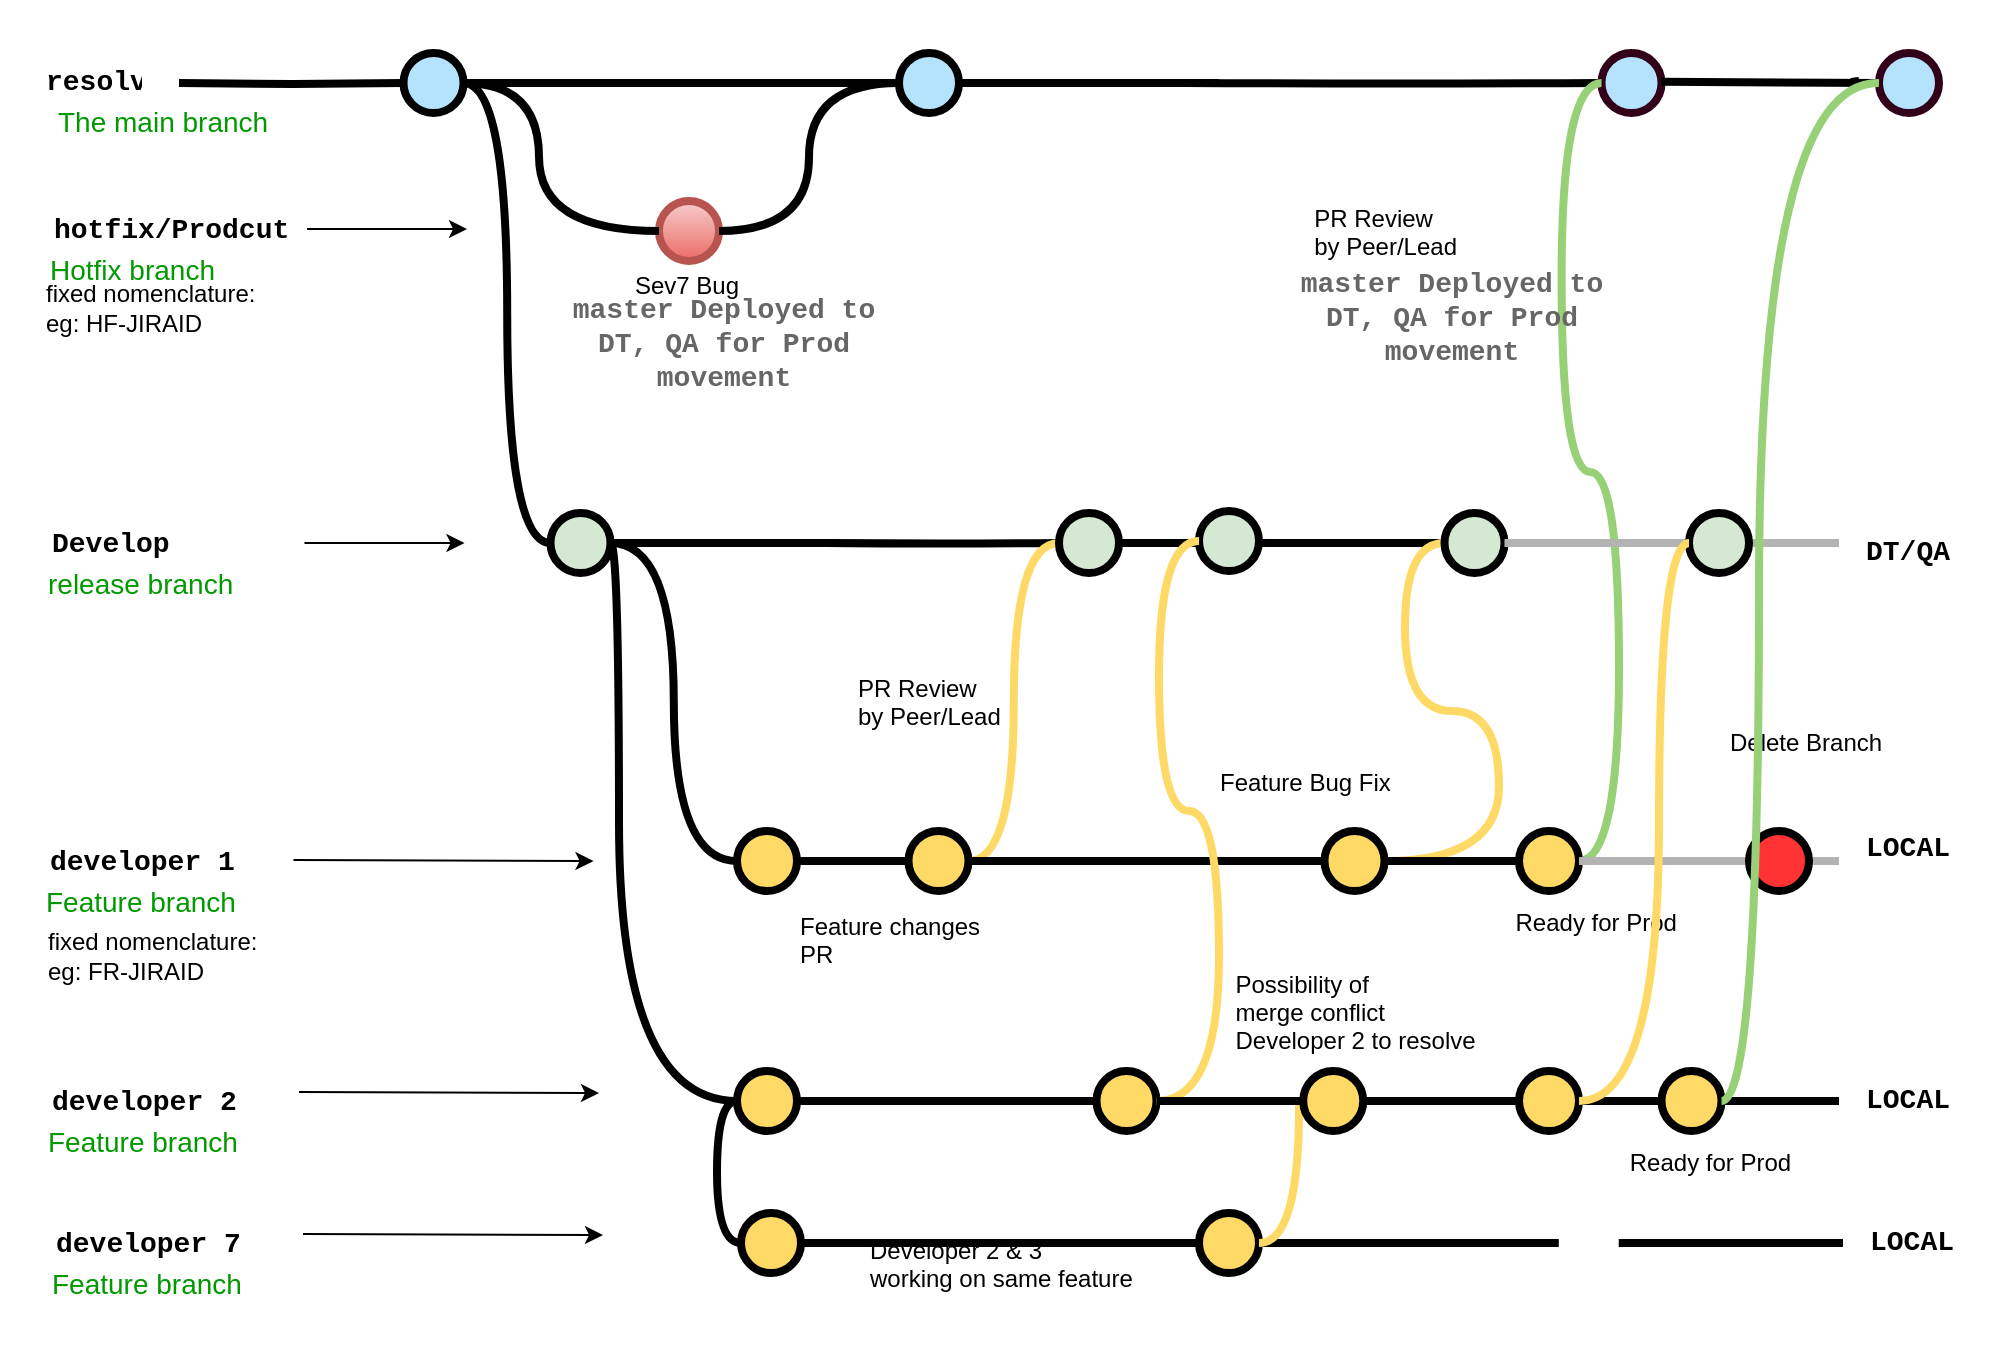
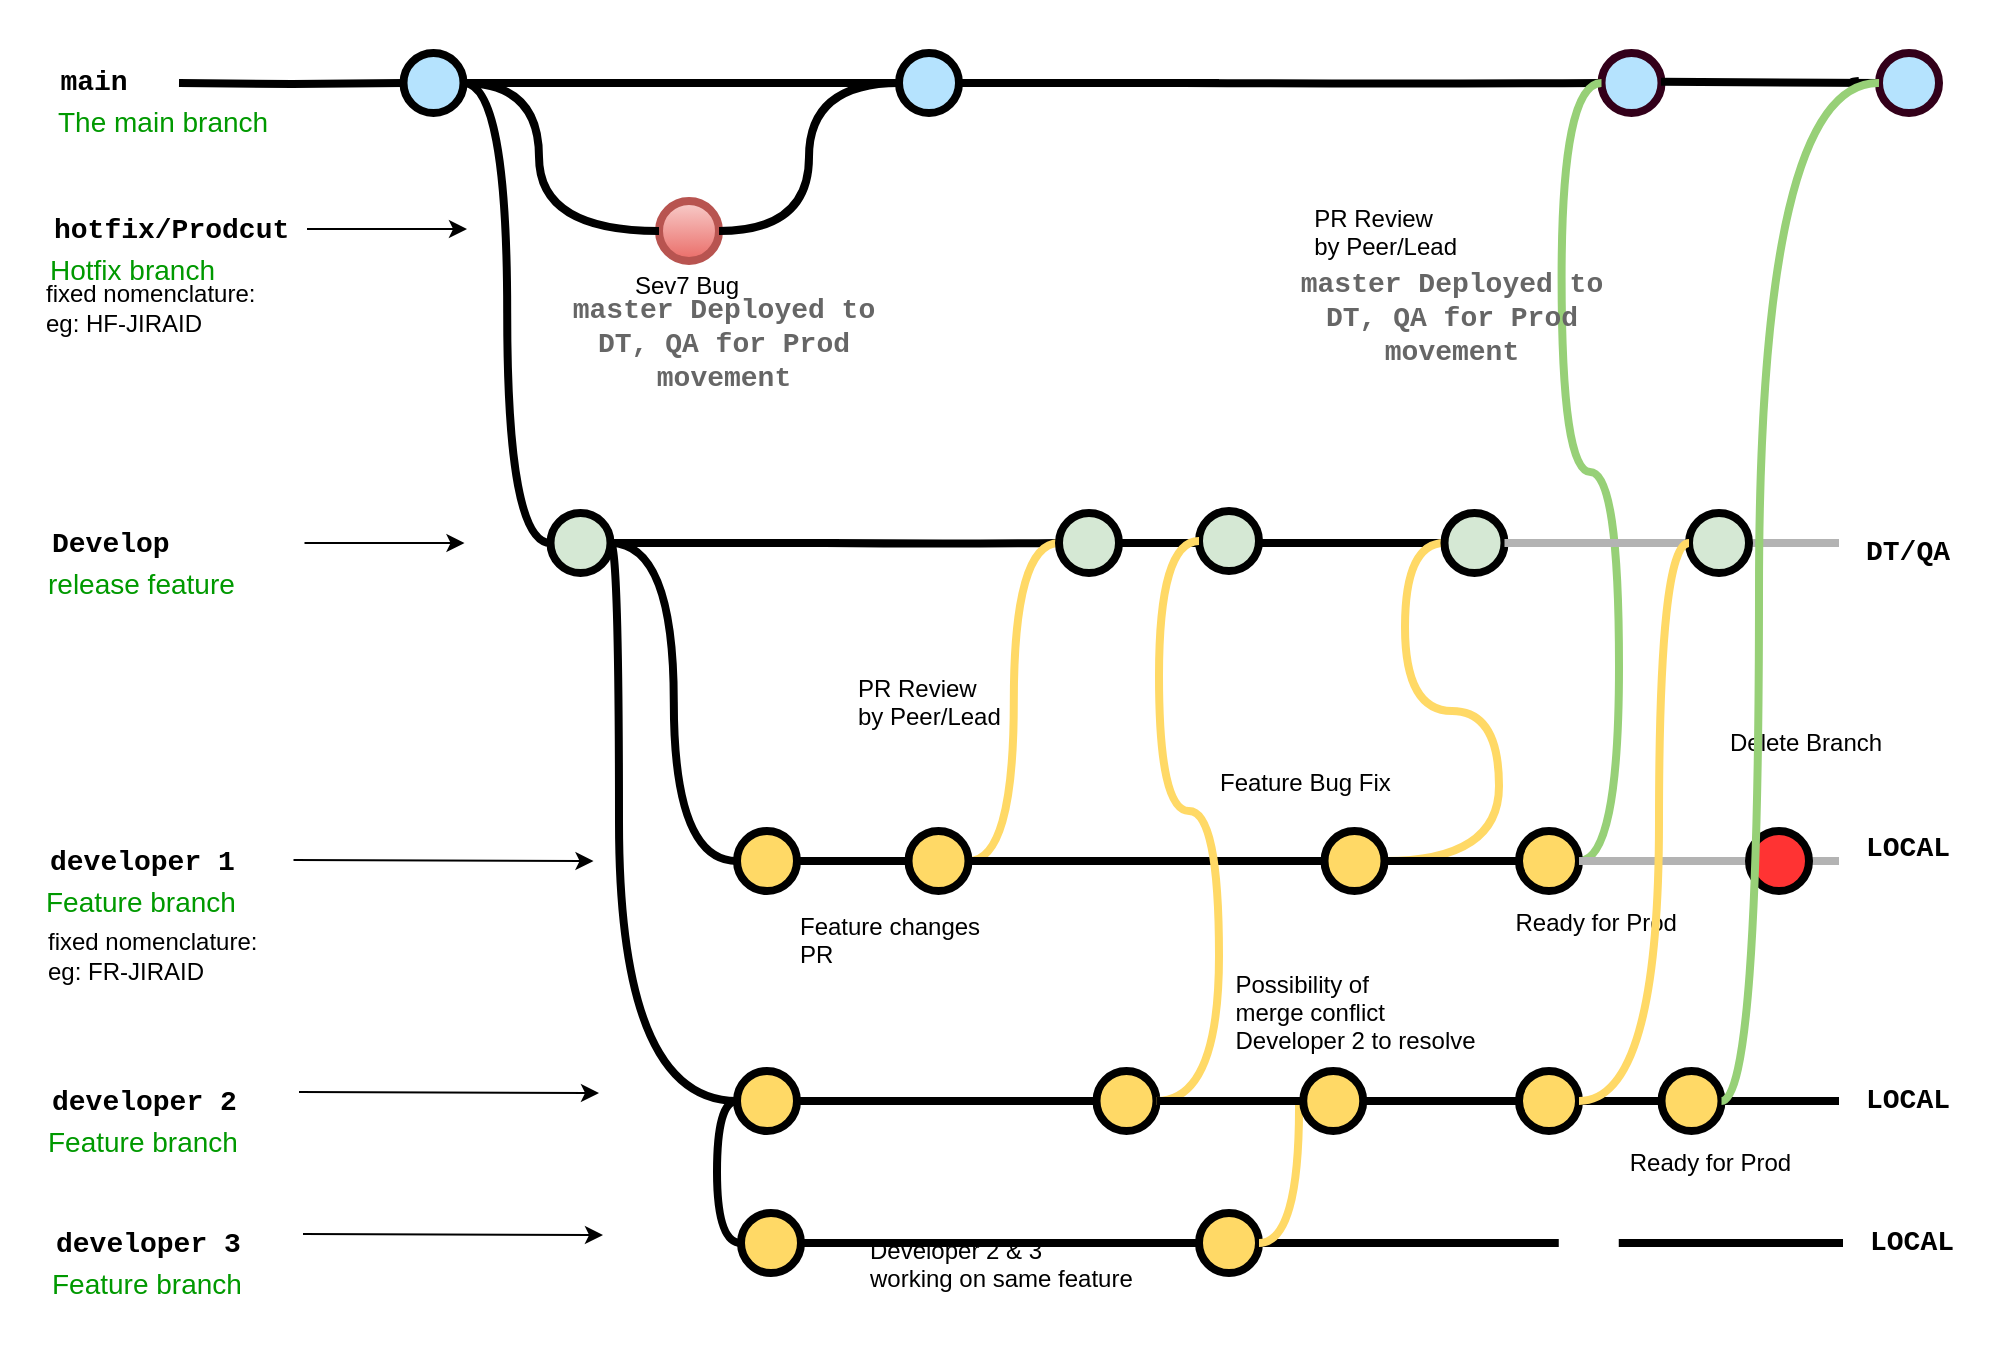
(95, 83) -> (95, 83)
(151, 583) -> (159, 583)
(136, 1243) -> (136, 1243)
